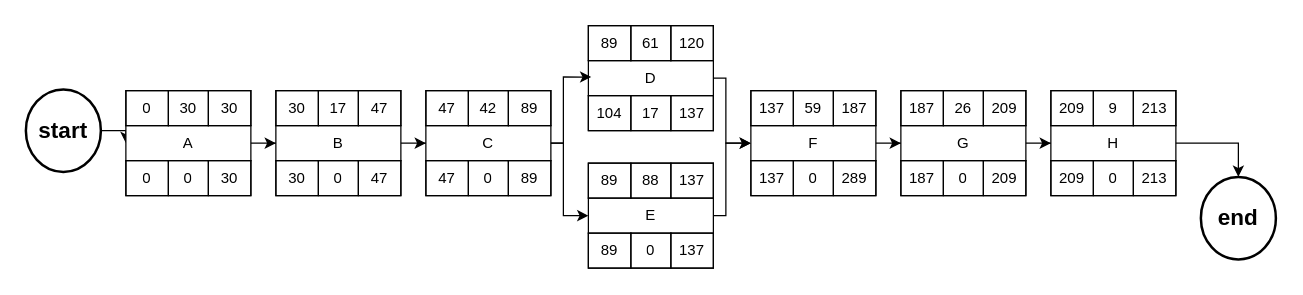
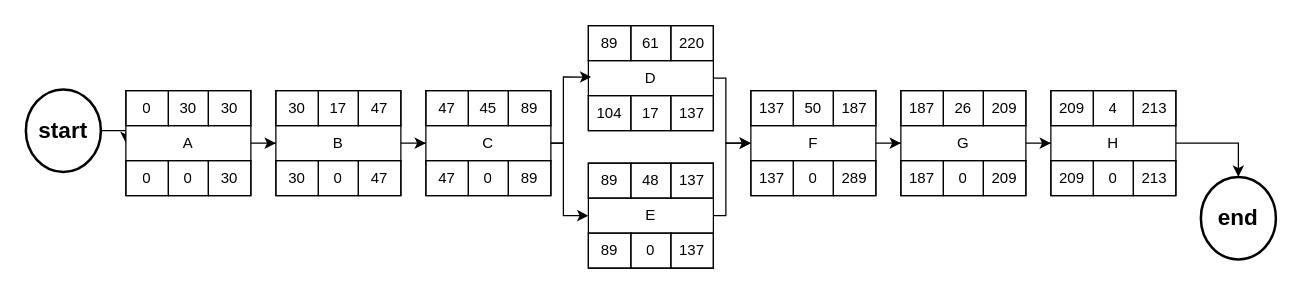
(692, 43) -> (692, 43)
(488, 108) -> (488, 108)
(813, 108) -> (813, 108)
(1113, 108) -> (1113, 108)
(651, 181) -> (651, 181)
